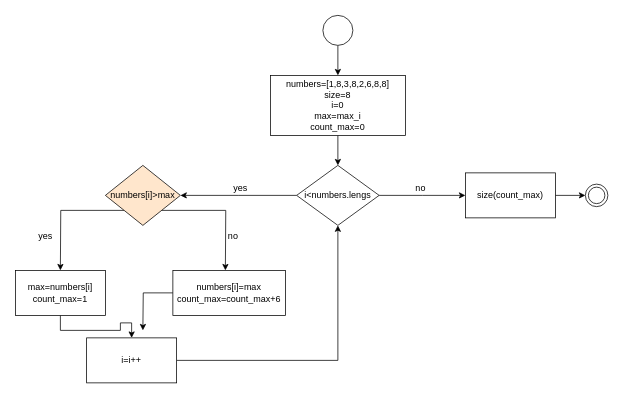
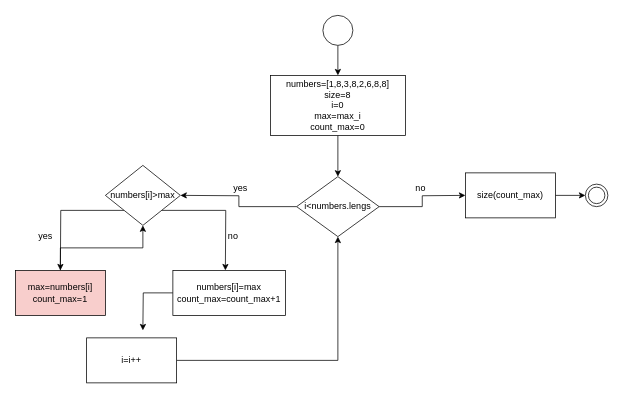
(143, 195) -> (143, 195)
(338, 195) -> (338, 207)
(60, 293) -> (60, 293)
(229, 293) -> (229, 293)
(96, 330) -> (143, 248)
